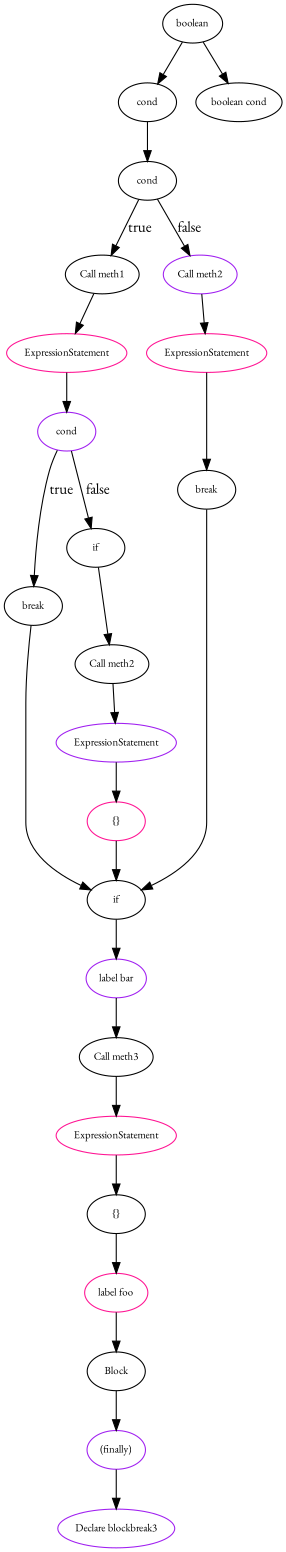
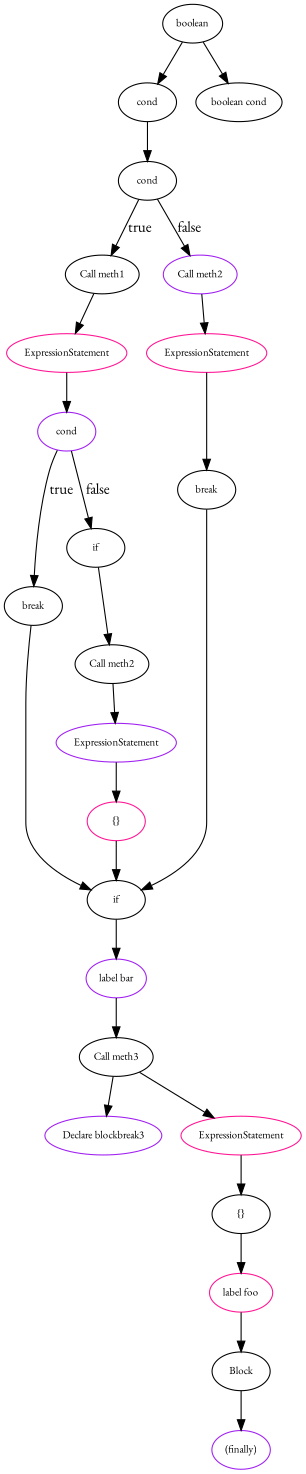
(116, 1484) -> (111, 1091)
